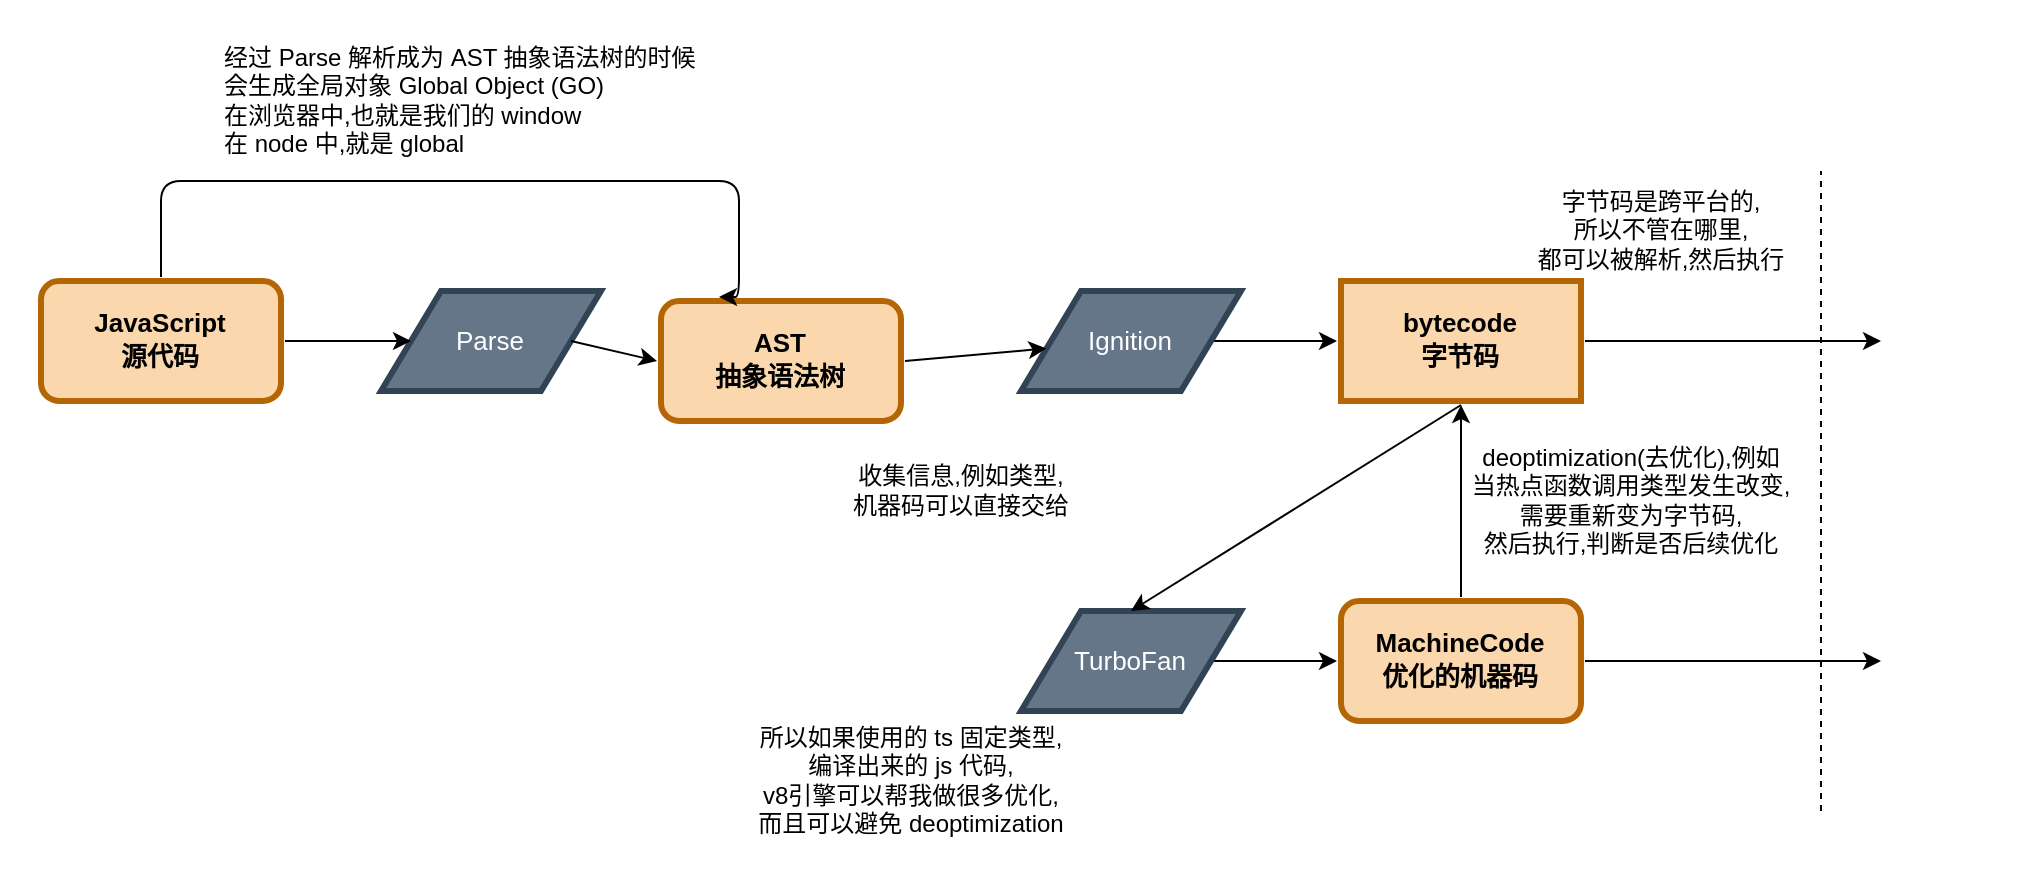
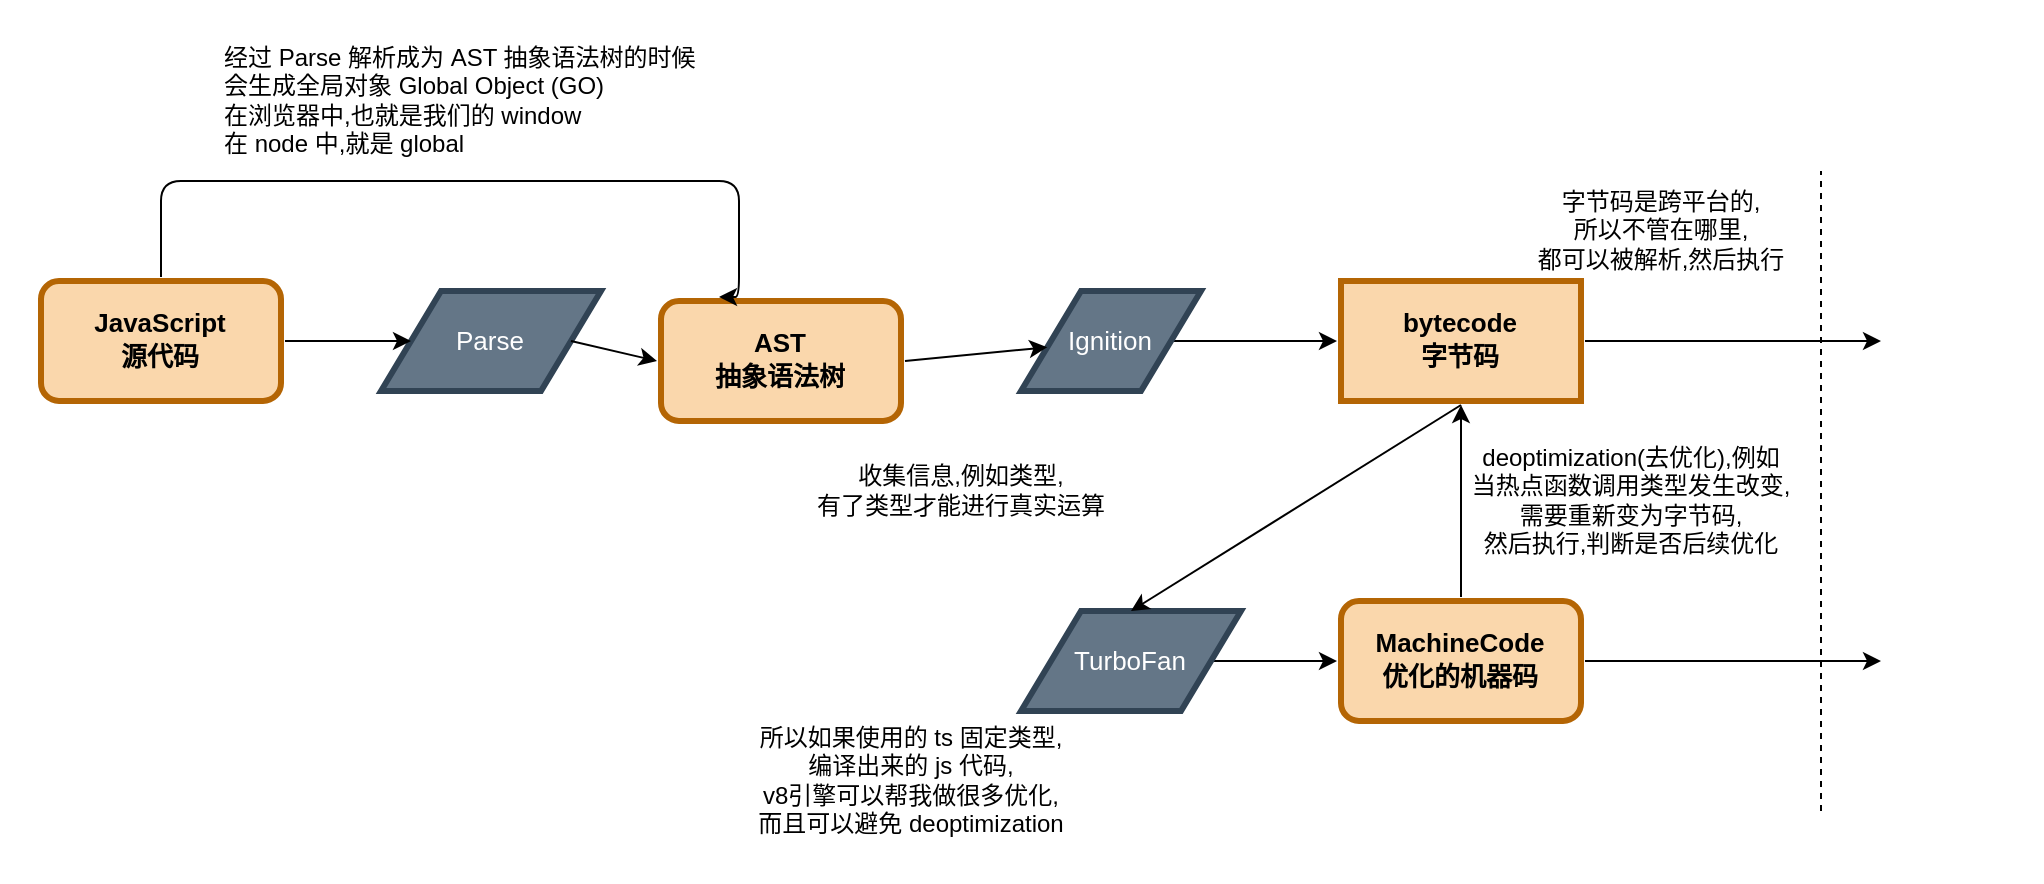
(1131, 341) -> (1111, 341)
(962, 491) -> (962, 491)
